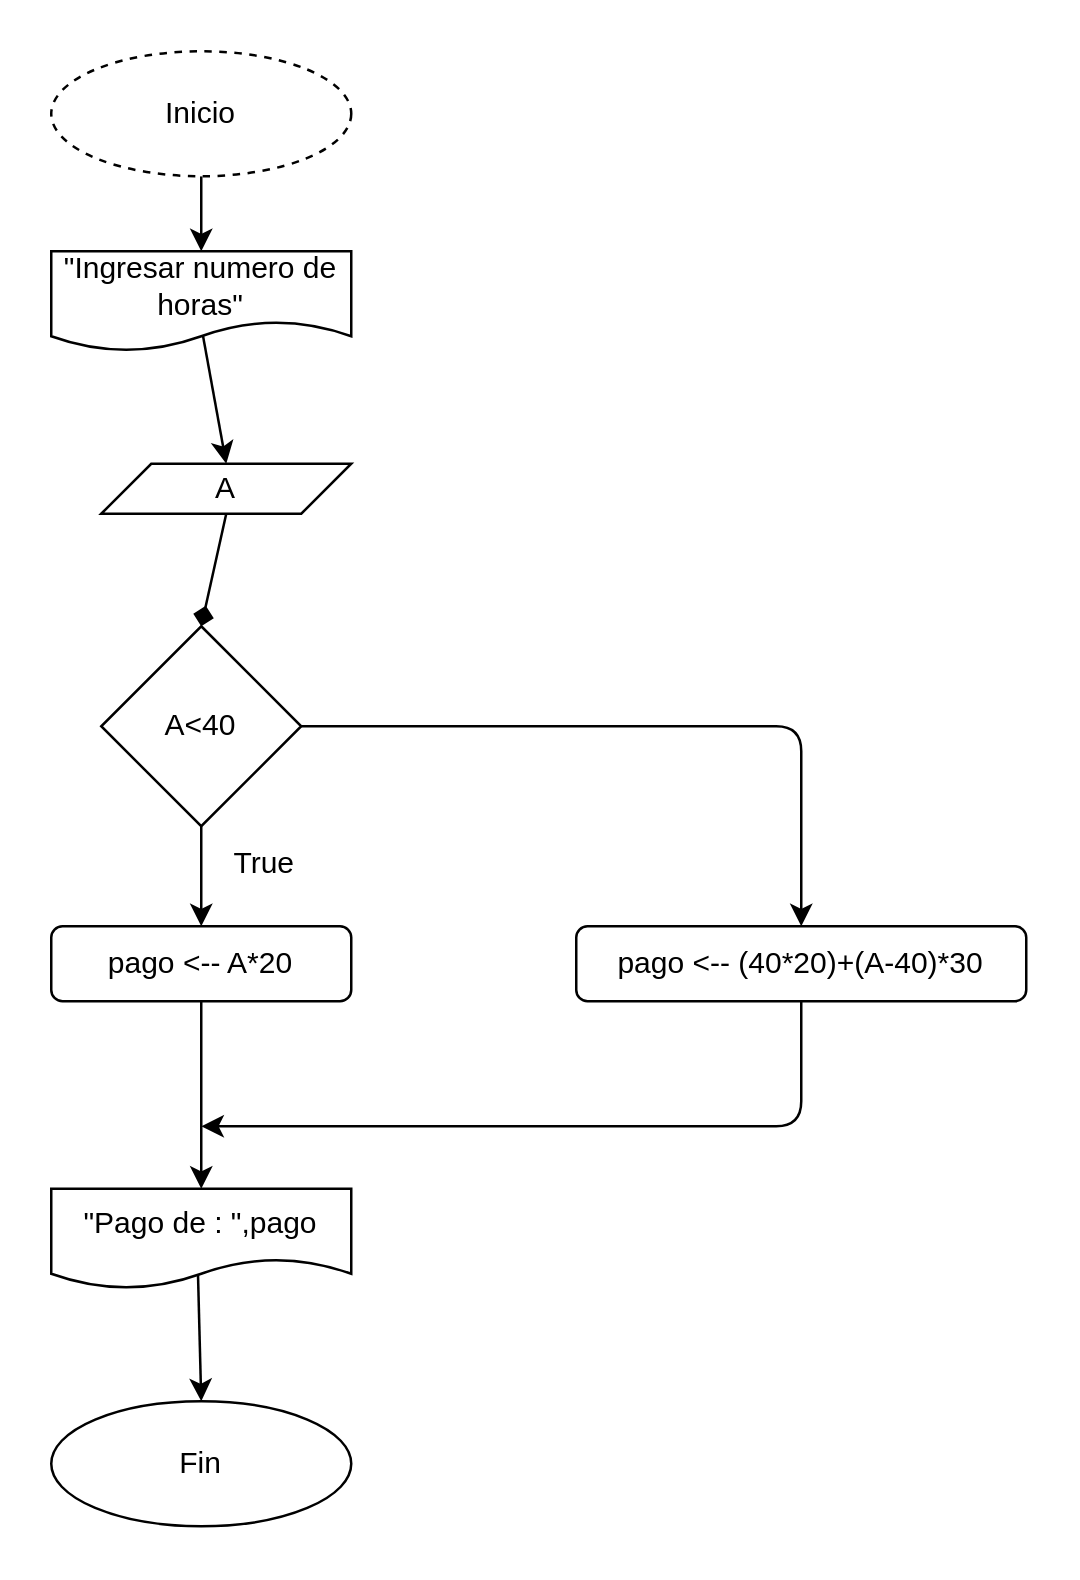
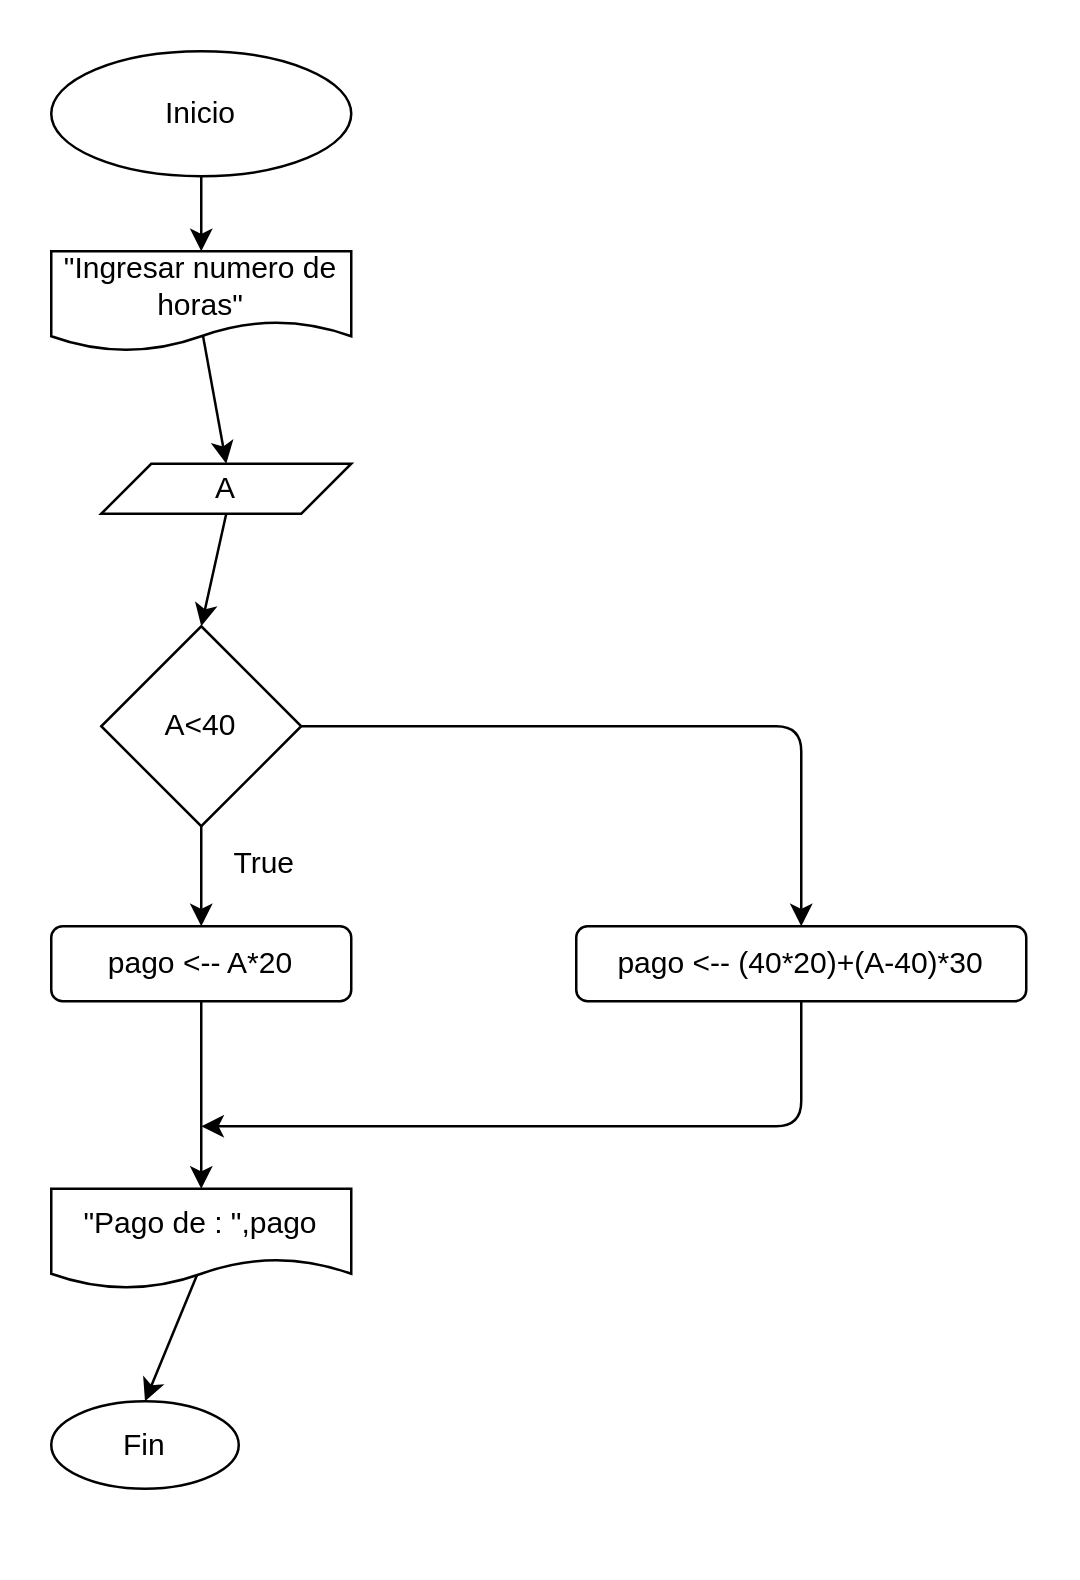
(201, 114) -> (201, 114)
(206, 606) -> (205, 608)
(201, 1464) -> (145, 1445)
